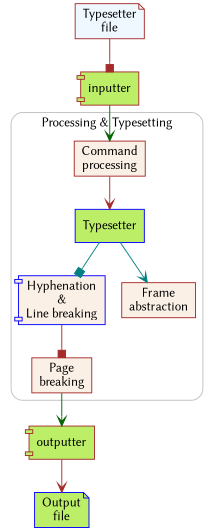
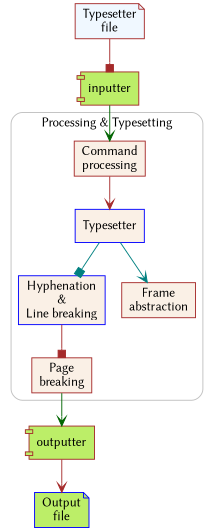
(110, 226) -> (110, 226)
(62, 300) -> (62, 300)
